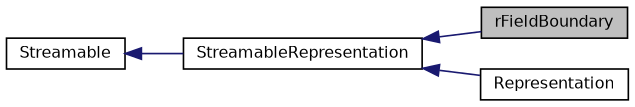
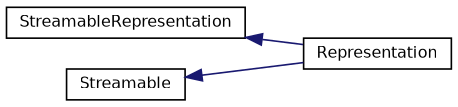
(554, 23) -> none
(162, 54) -> (253, 69)
